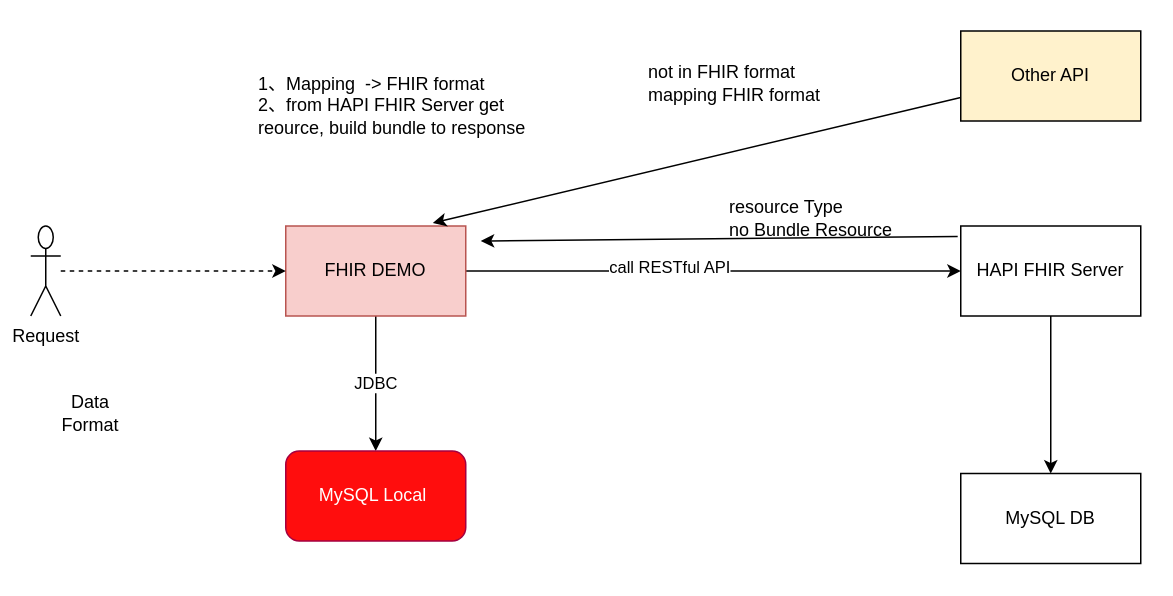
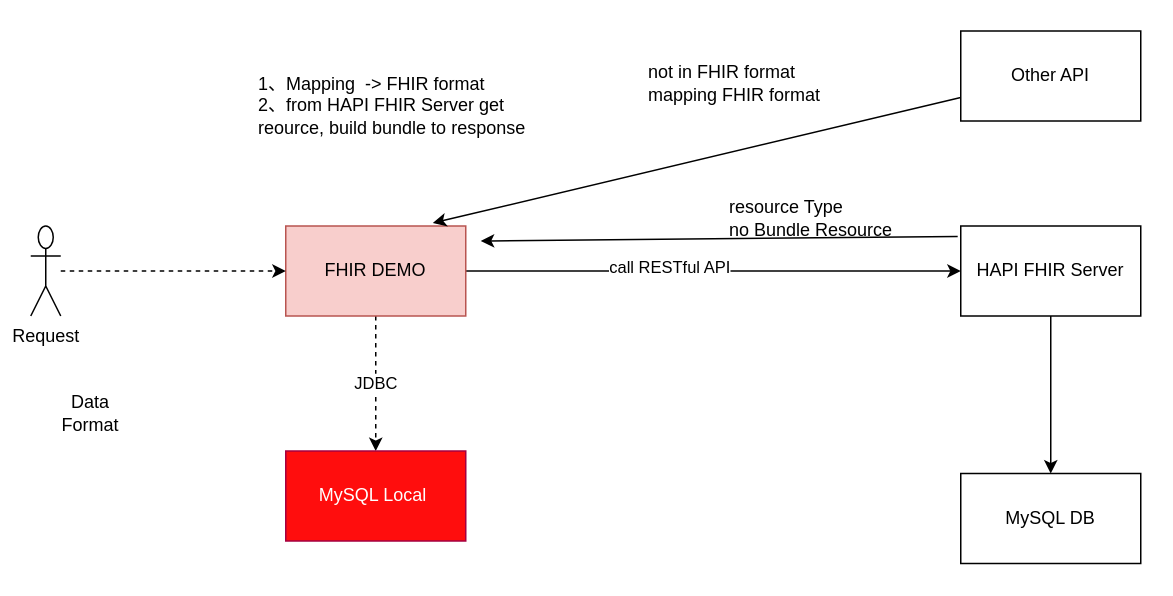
(1051, 76) -> (1051, 76)
(376, 344) -> (376, 344)
(376, 496) -> (376, 496)
